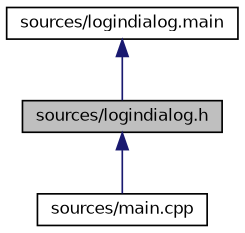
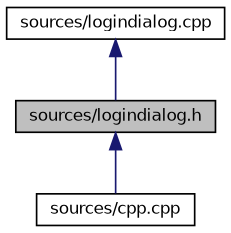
(122, 23) -> (116, 23)
(122, 210) -> (116, 210)
